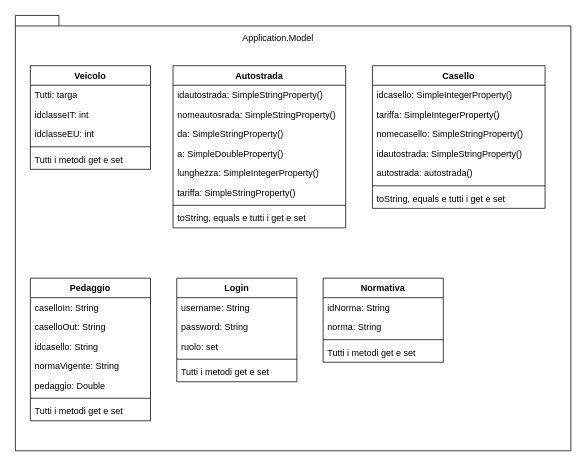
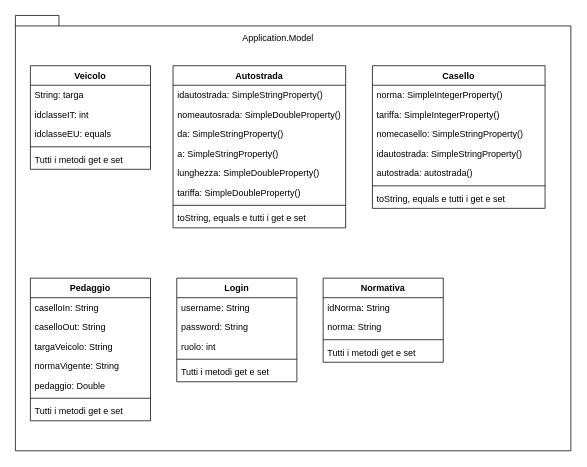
(61, 95) -> (64, 95)
(454, 95) -> (447, 95)
(264, 115) -> (264, 115)
(66, 134) -> (74, 134)
(234, 154) -> (234, 154)
(257, 173) -> (253, 173)
(248, 193) -> (248, 193)
(70, 347) -> (79, 347)
(202, 347) -> (201, 347)
